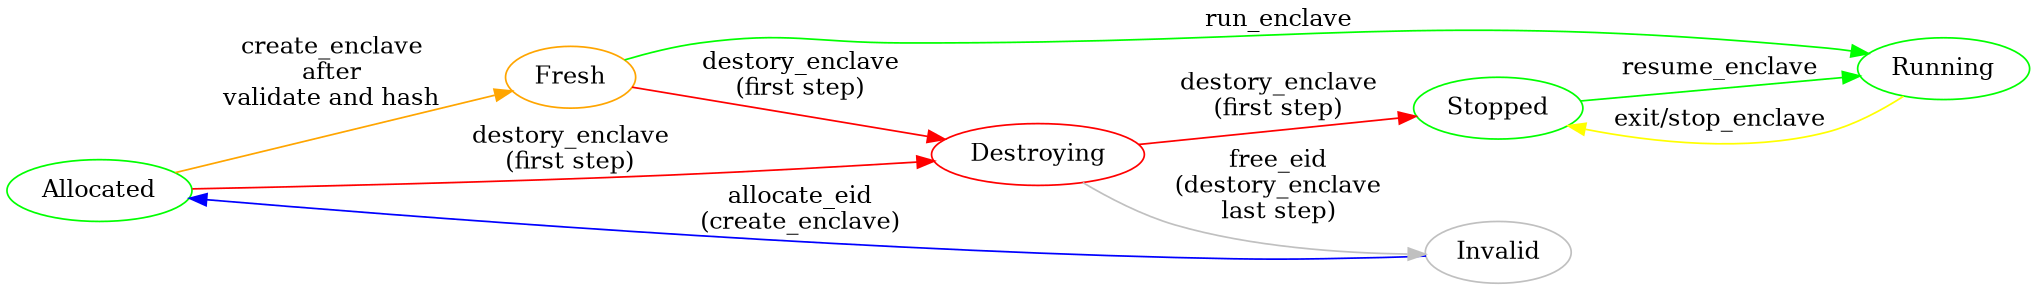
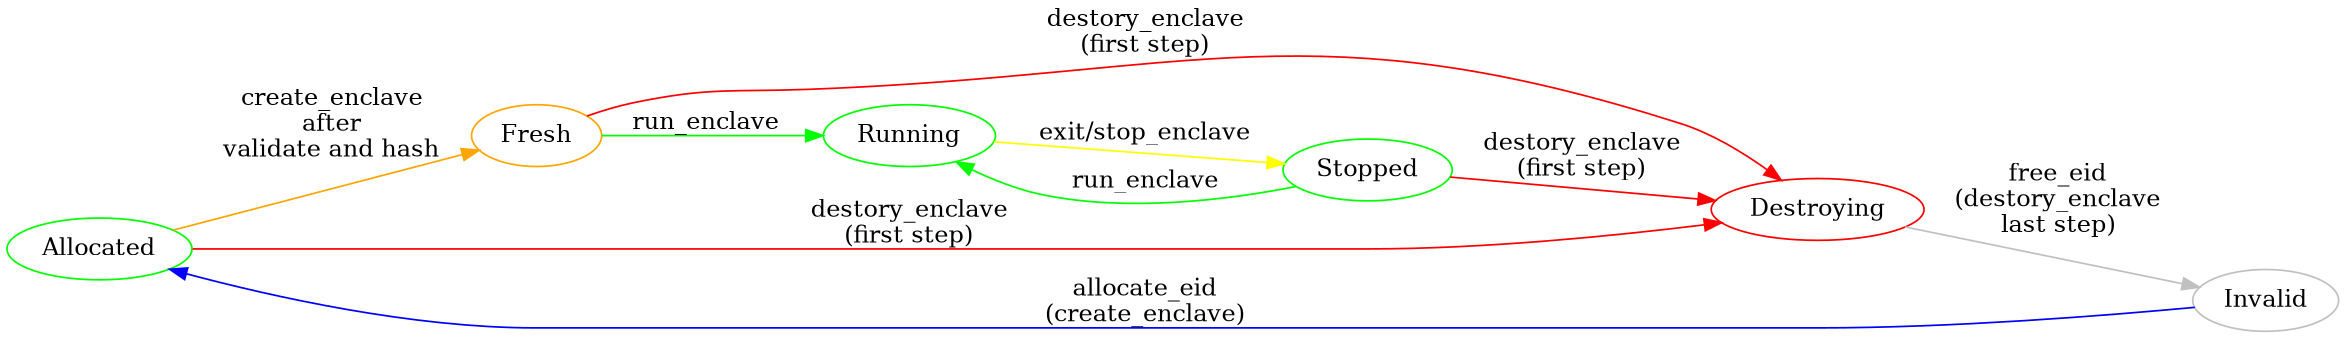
(1720, 68) -> (1145, 181)
(1269, 131) -> (1574, 188)
